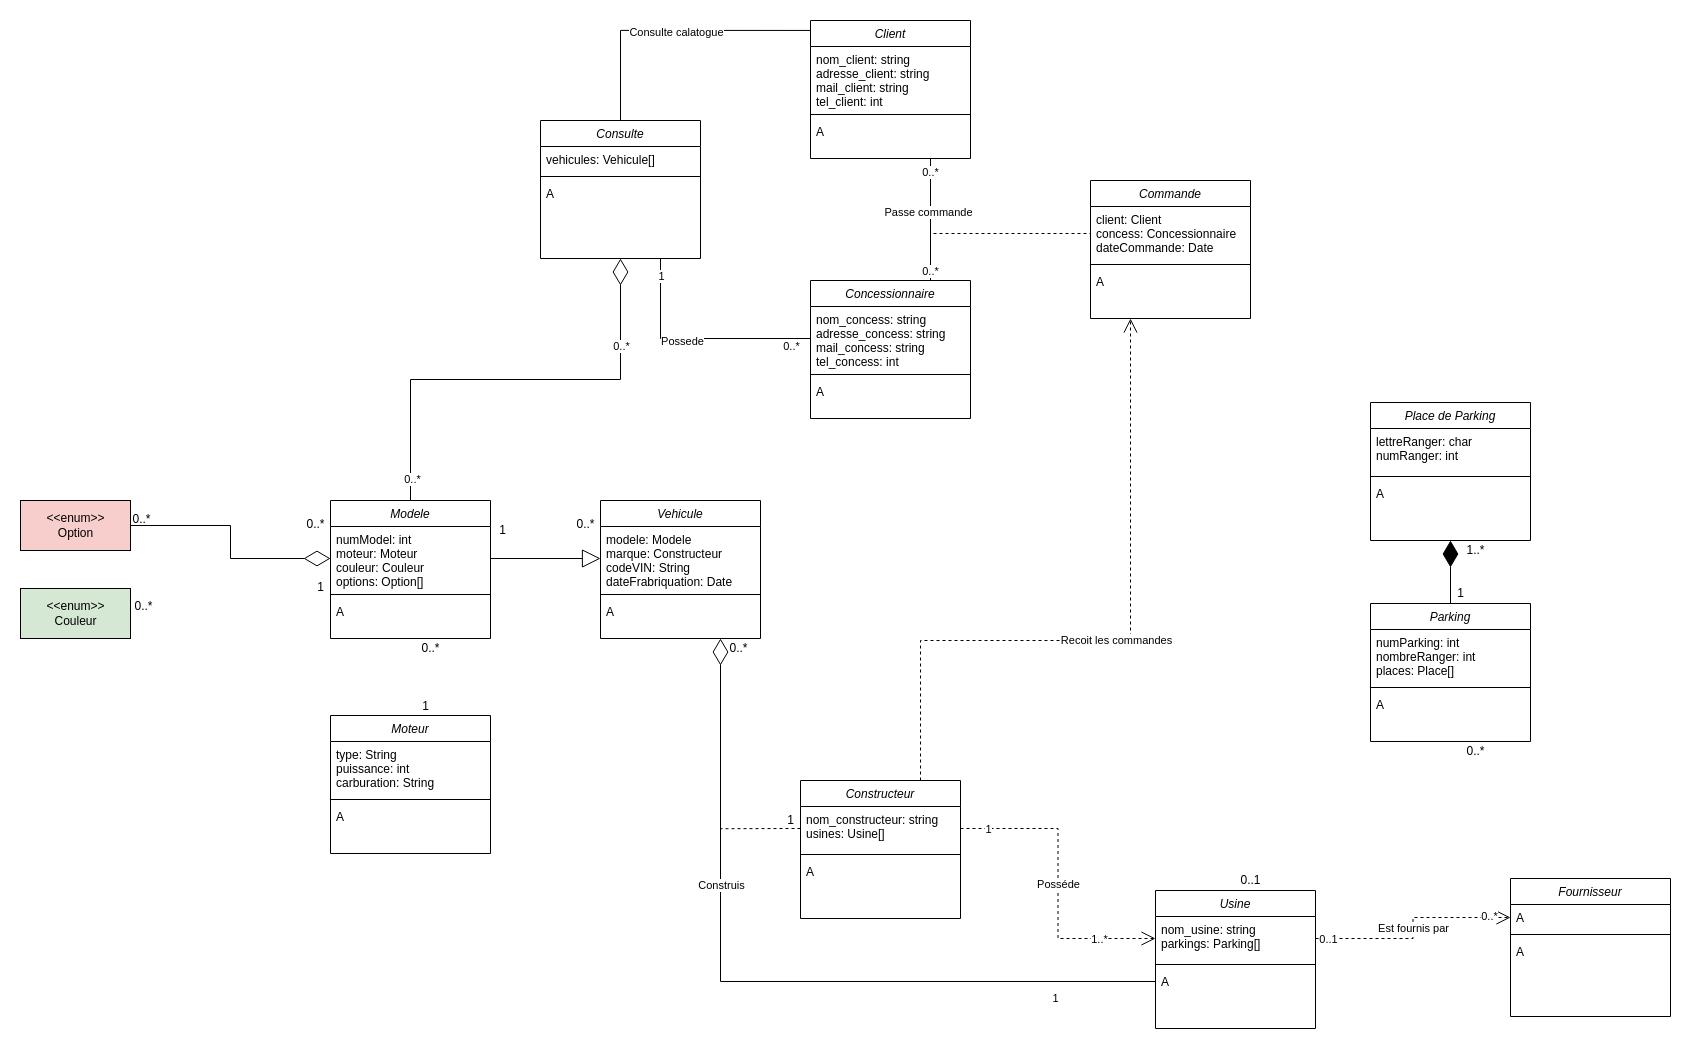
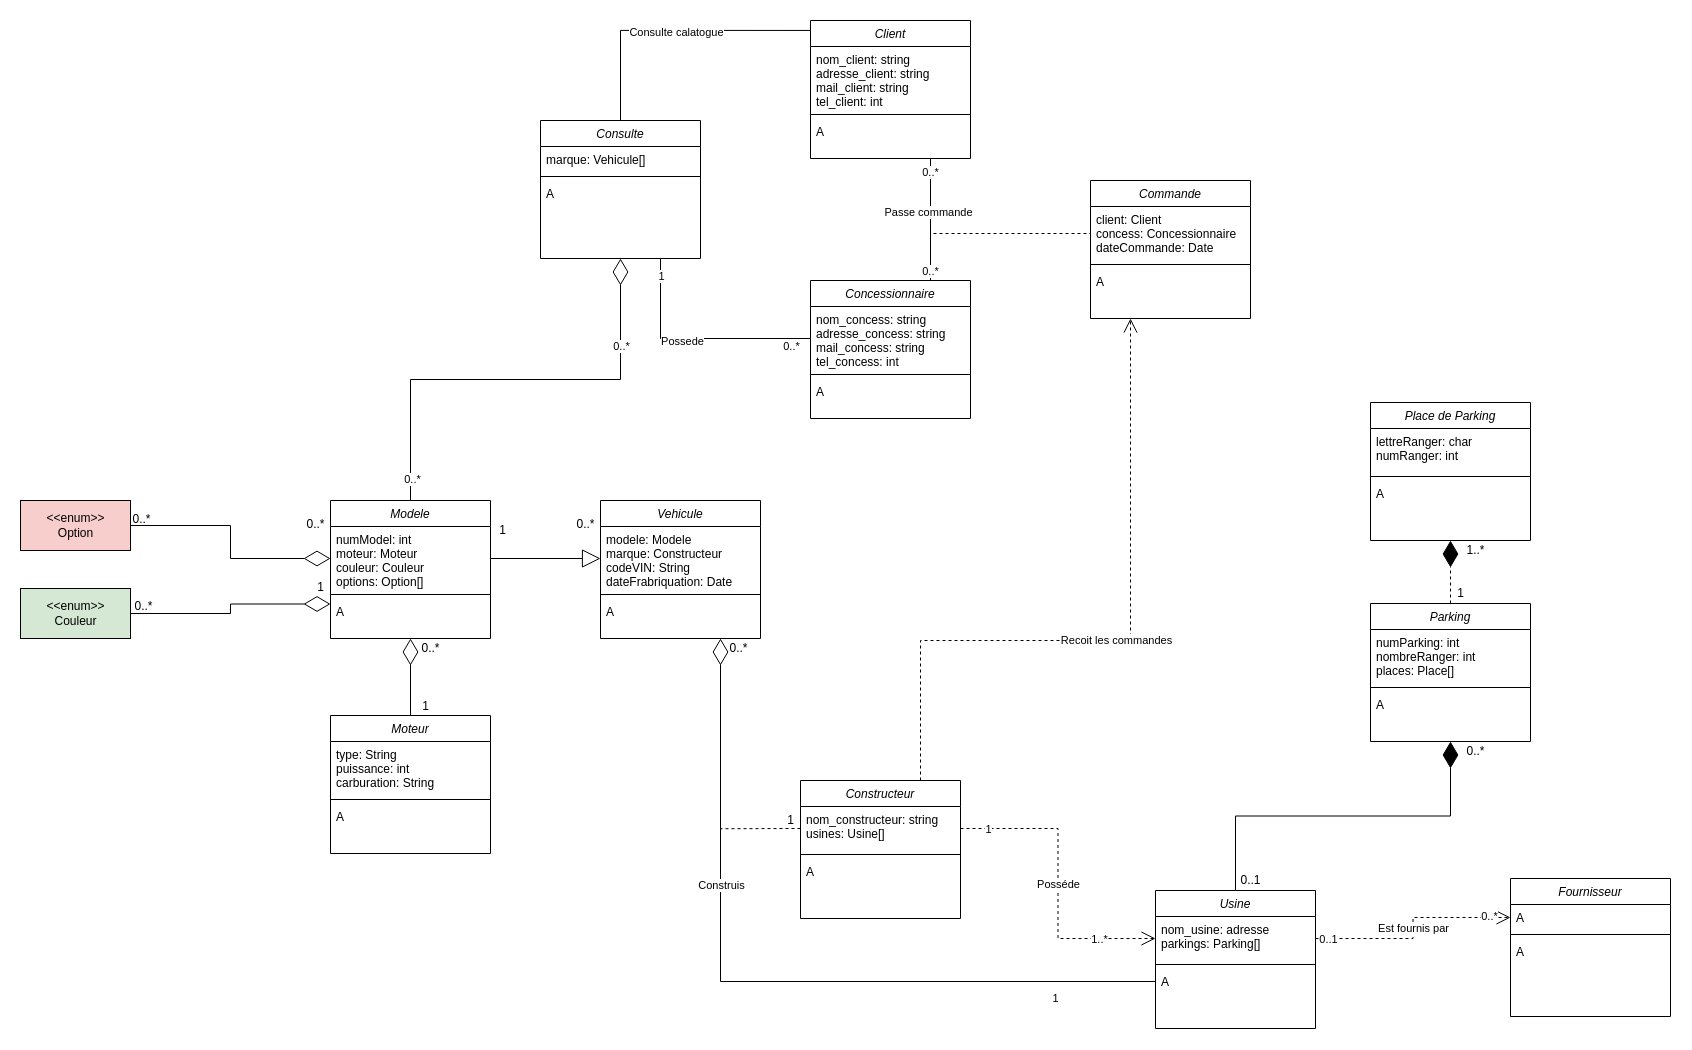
(607, 160) -> (600, 160)
(1451, 584) -> (1451, 584)
none -> (222, 614)
none -> (411, 690)
none -> (1330, 816)
(1212, 930) -> (1217, 930)
